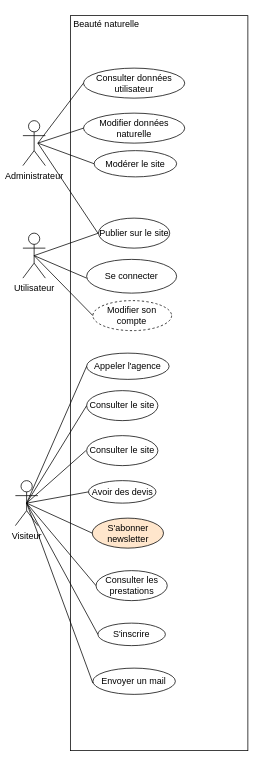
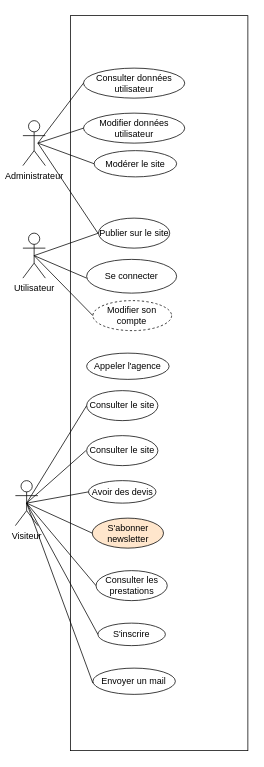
(107, 23) -> none
(134, 128) -> (134, 128)
(60, 427) -> none
